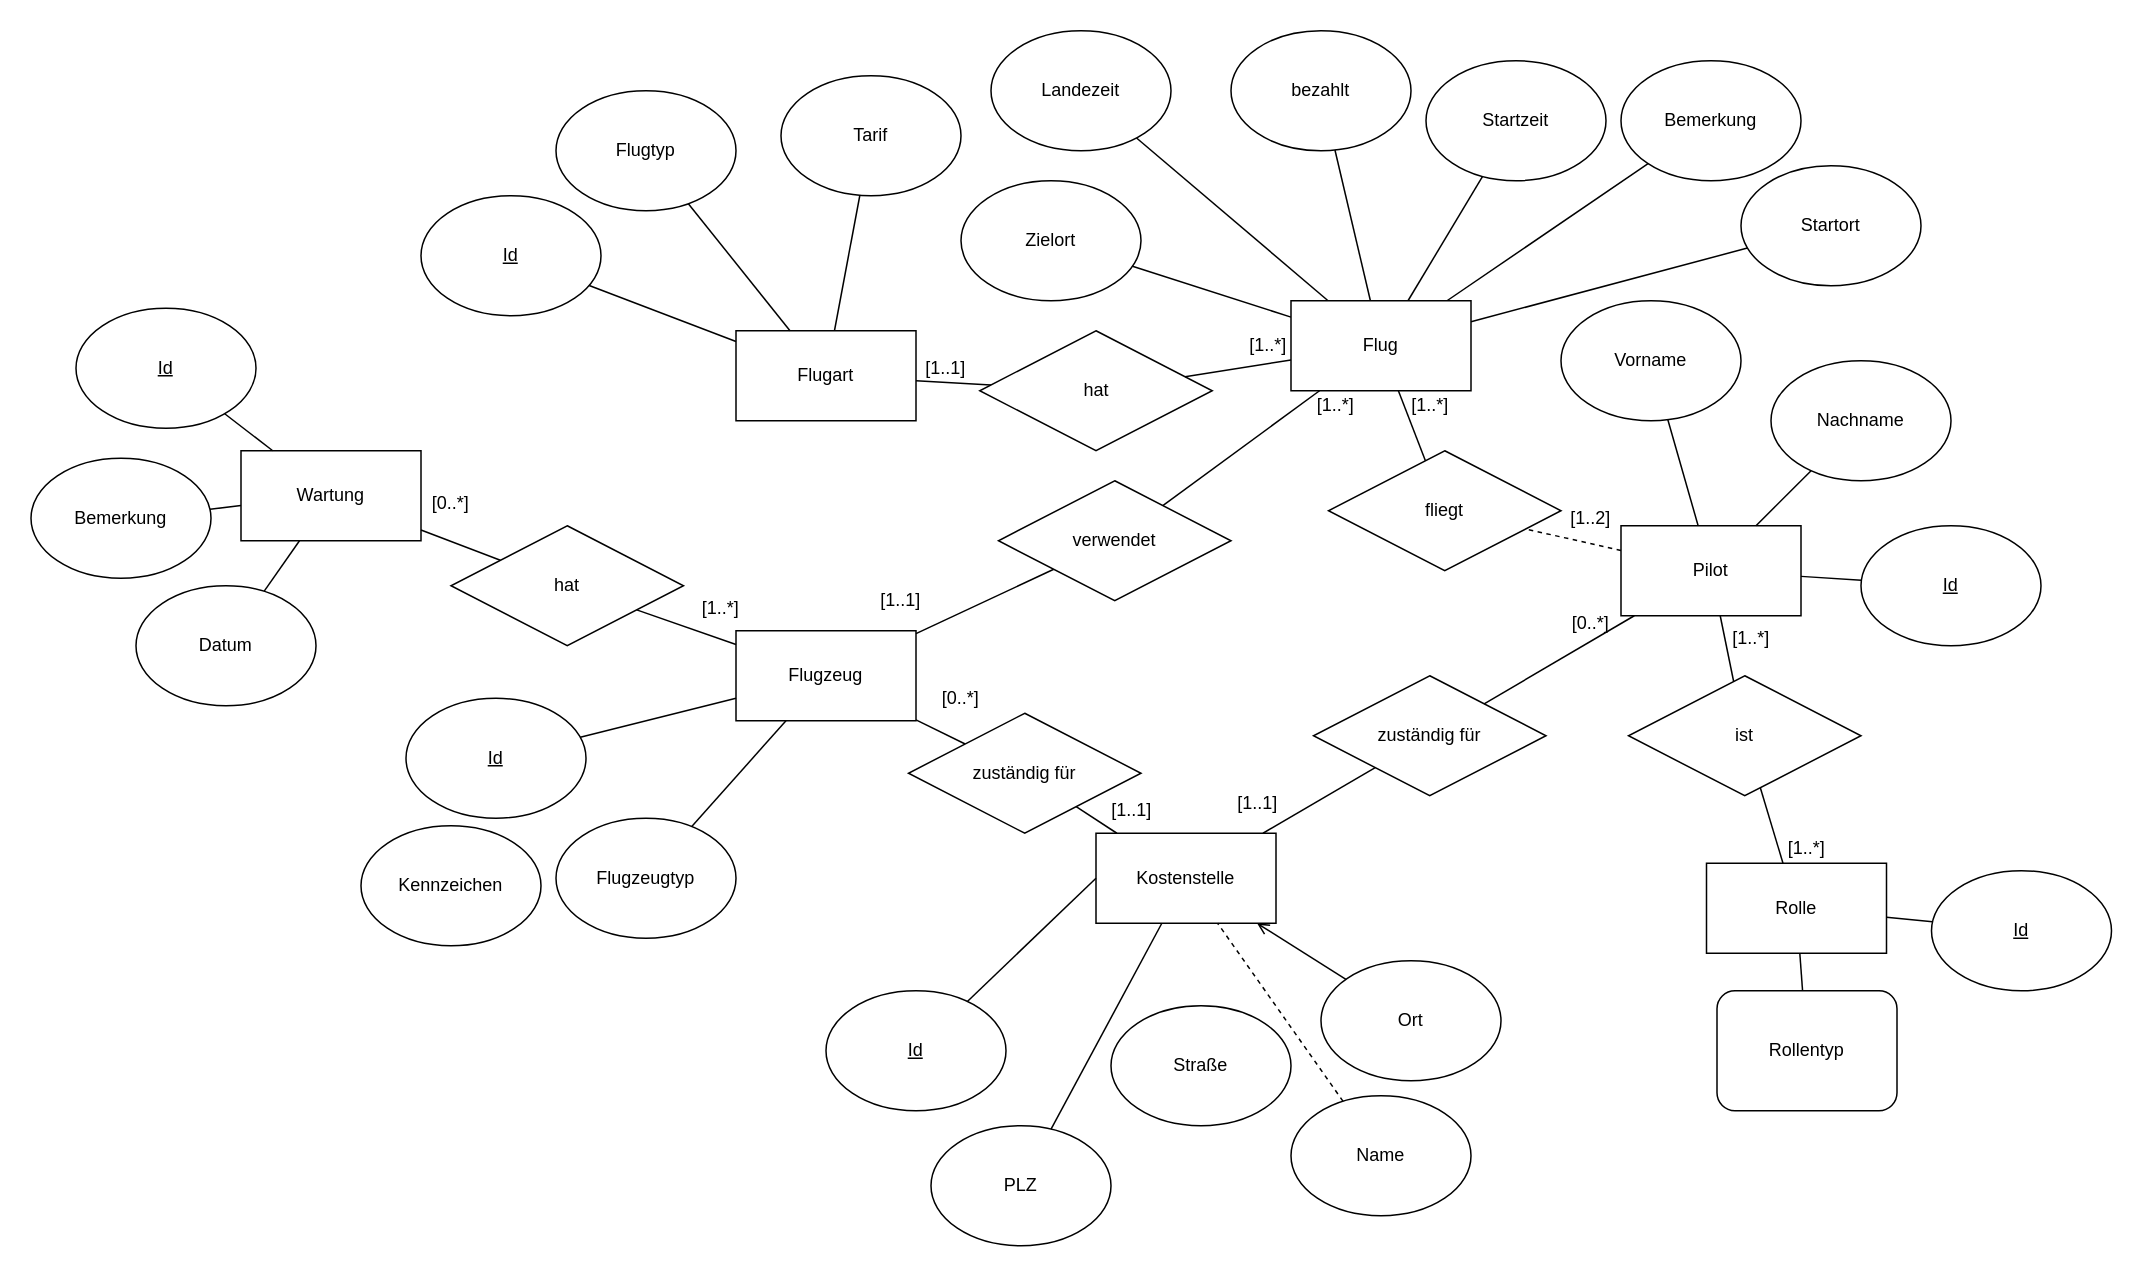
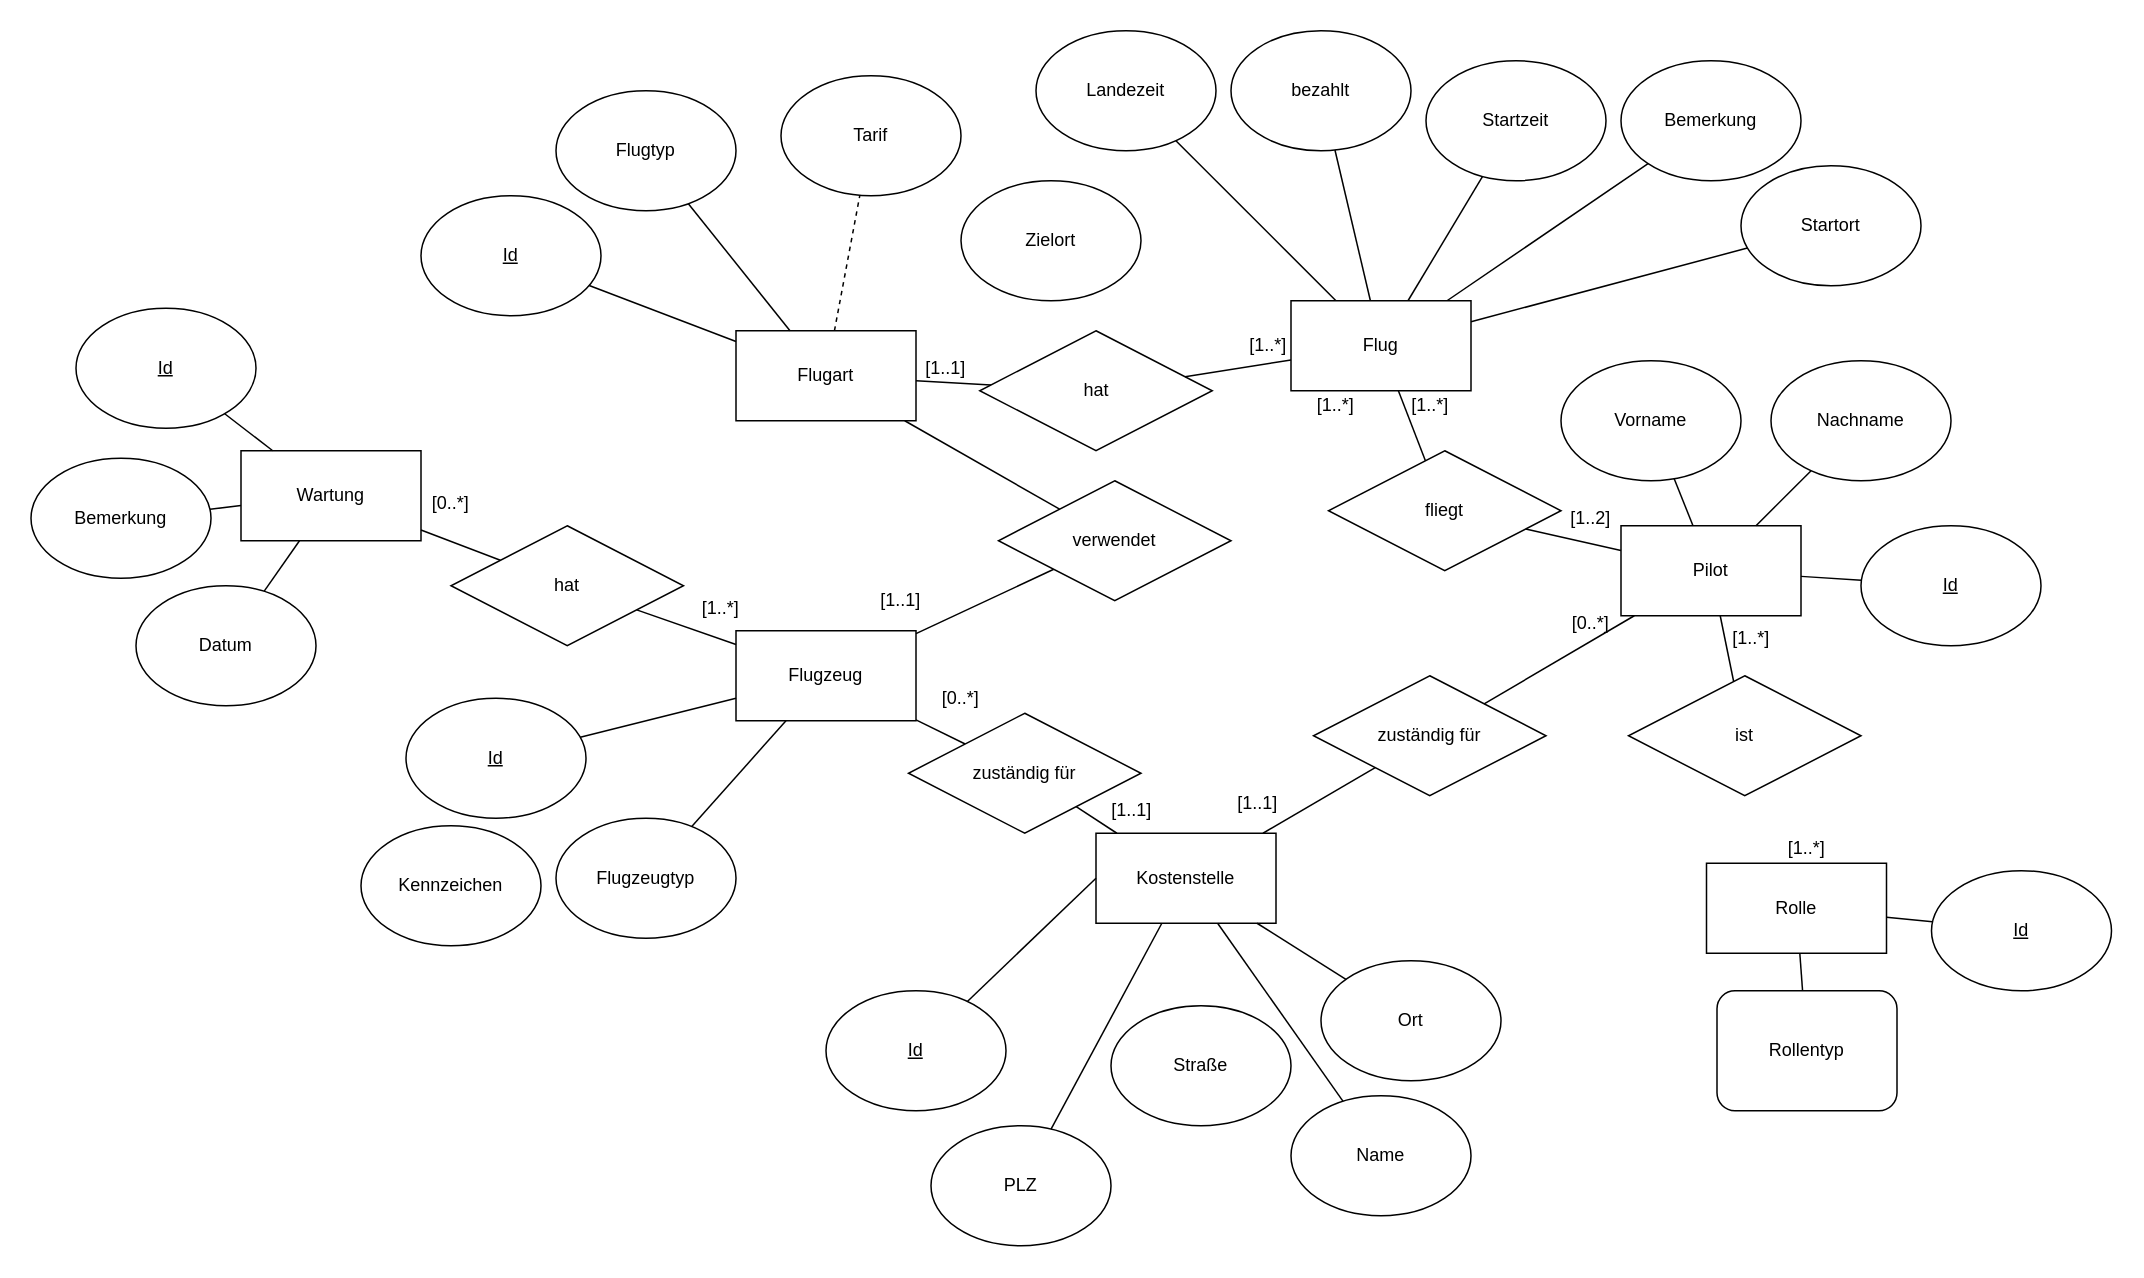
(1081, 91) -> (1126, 91)
(847, 262) -> (847, 262)
(1211, 292) -> none
(1651, 361) -> (1651, 421)
(1241, 448) -> (982, 465)
(1572, 539) -> (1572, 539)
(1771, 825) -> none
(1262, 927) -> (1262, 926)
(1279, 1011) -> (1279, 1011)
